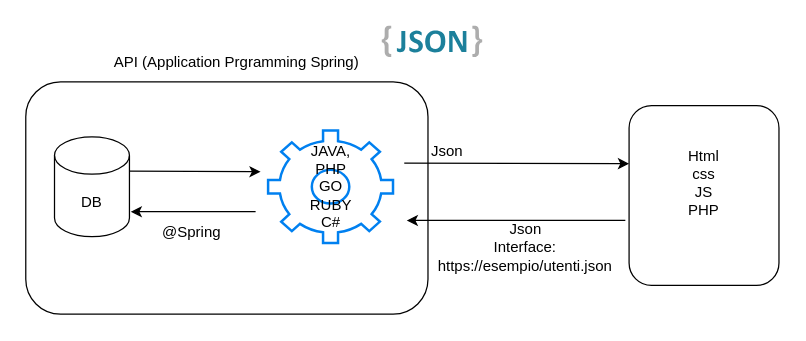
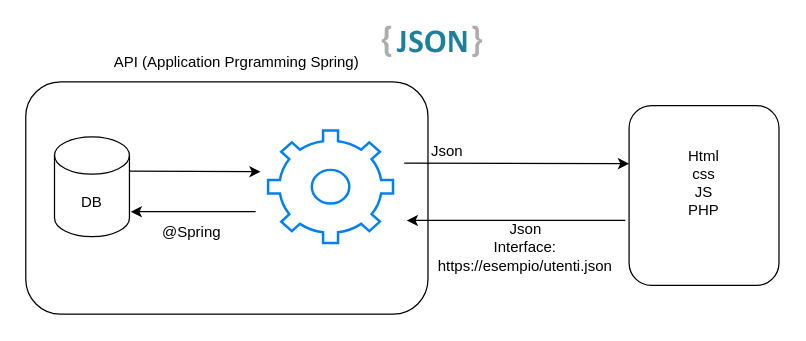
(331, 187) -> none
